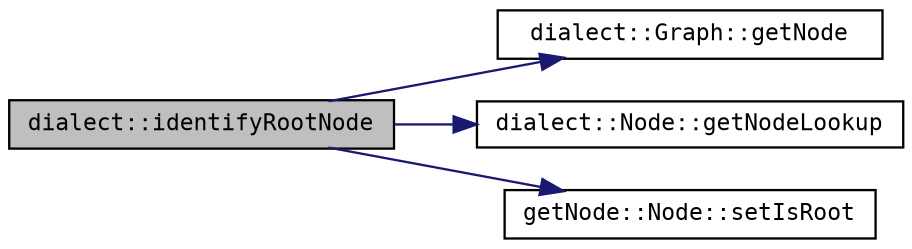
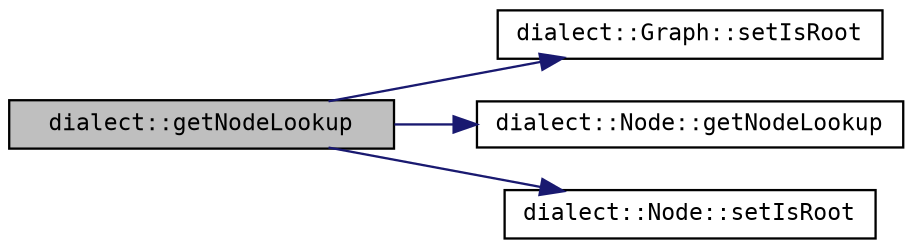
(690, 35) -> (690, 35)
(202, 124) -> (202, 124)
(690, 214) -> (690, 214)
